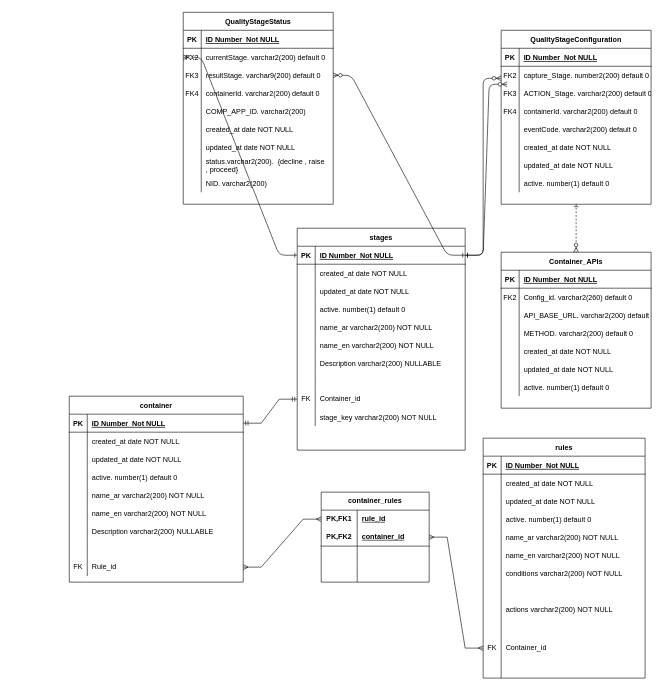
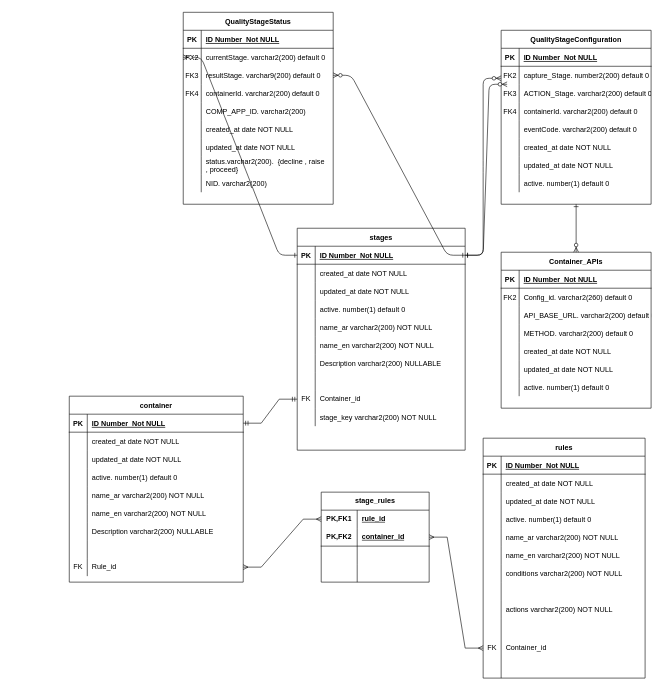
(576, 229) -> (576, 229)
(375, 501) -> (375, 501)
